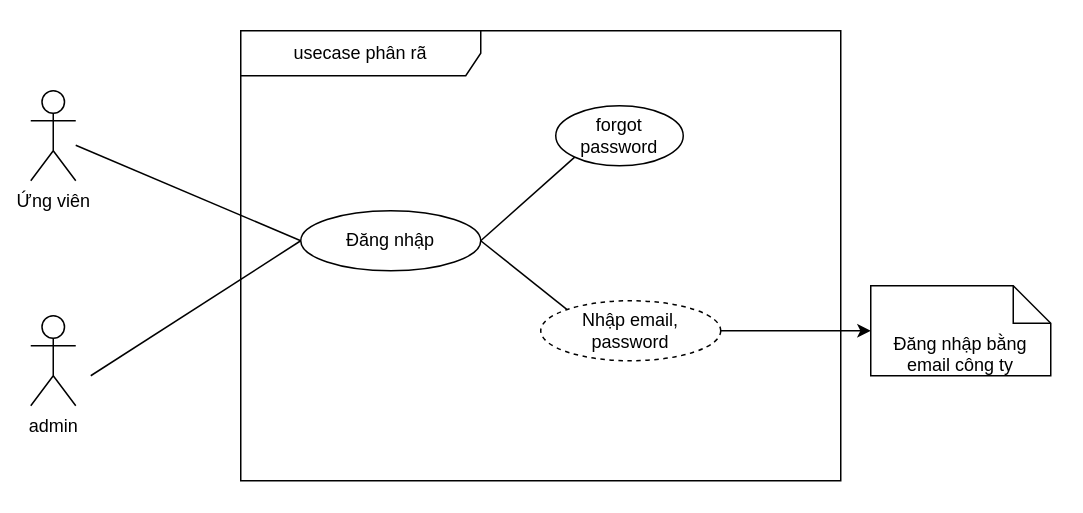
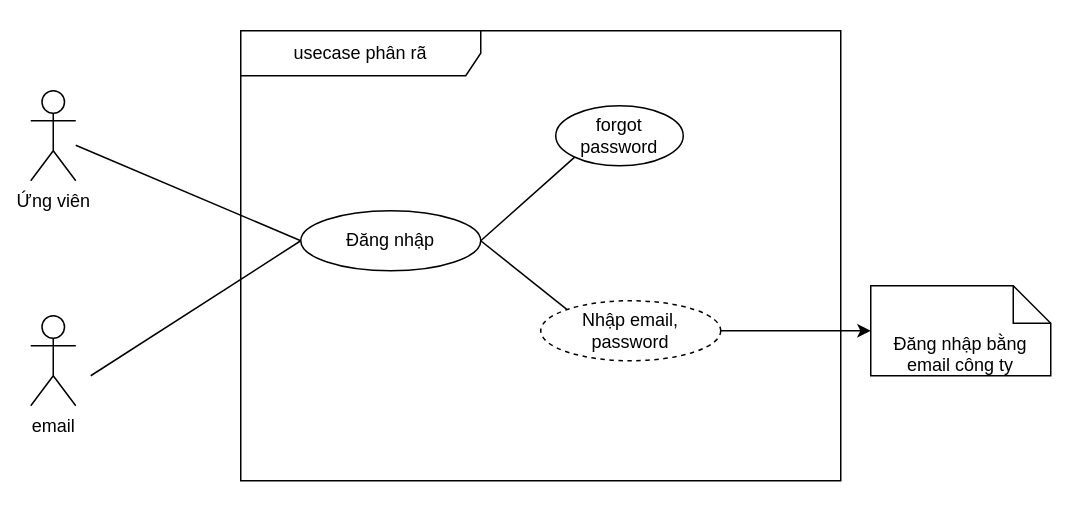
(54, 427) -> (54, 427)
